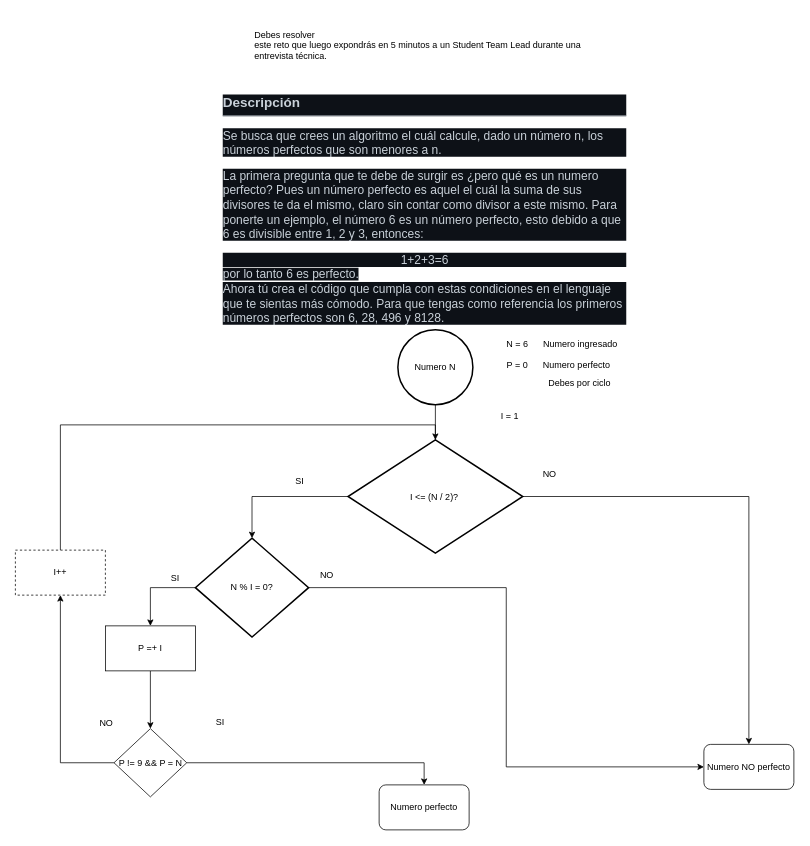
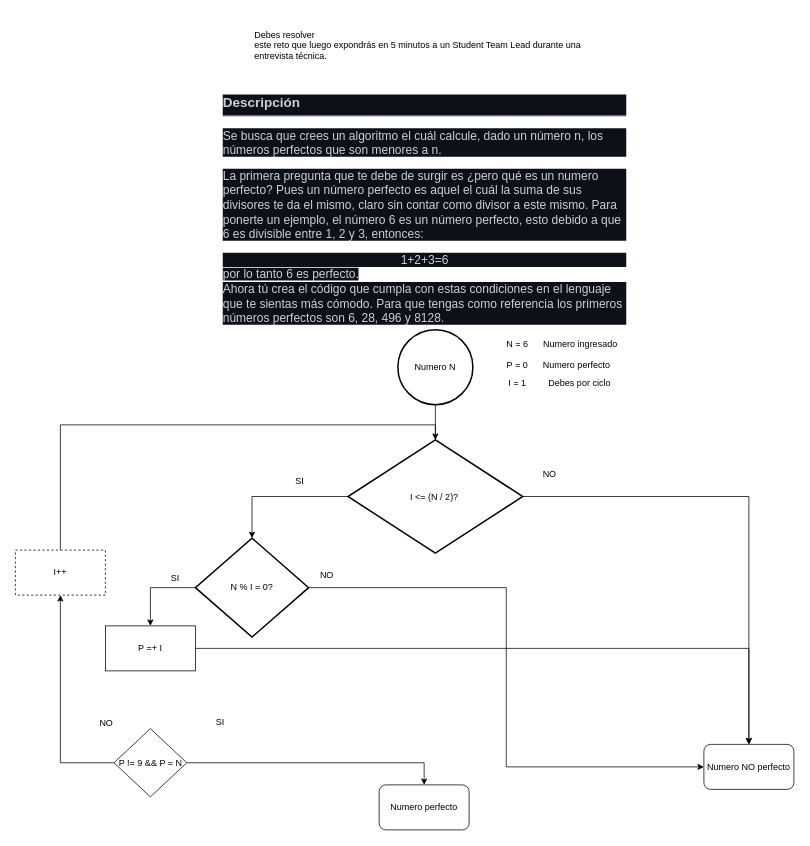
(509, 417) -> (517, 383)
(150, 697) -> (471, 648)
